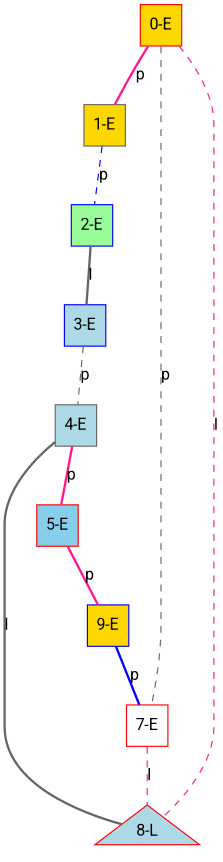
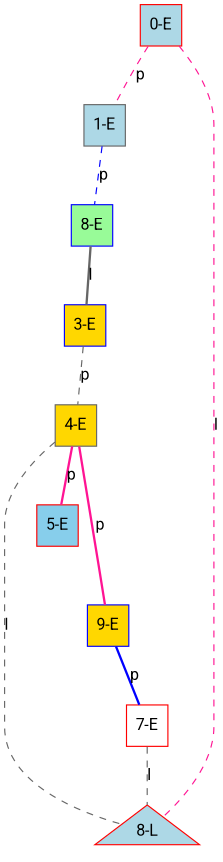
(161, 25) -> (161, 25)
(131, 75) -> (131, 75)
(105, 125) -> (105, 125)
(92, 225) -> (92, 225)
(85, 325) -> (85, 325)
(161, 376) -> none
(76, 425) -> (76, 425)
(83, 576) -> (92, 526)
(5, 657) -> (5, 657)
(147, 776) -> (147, 776)
